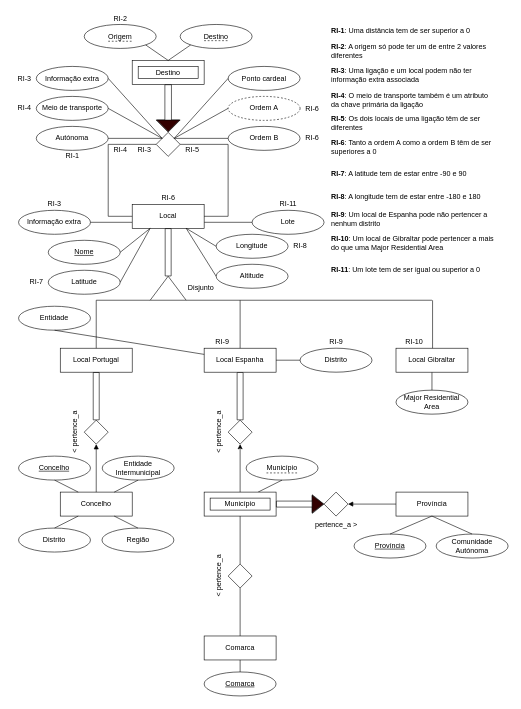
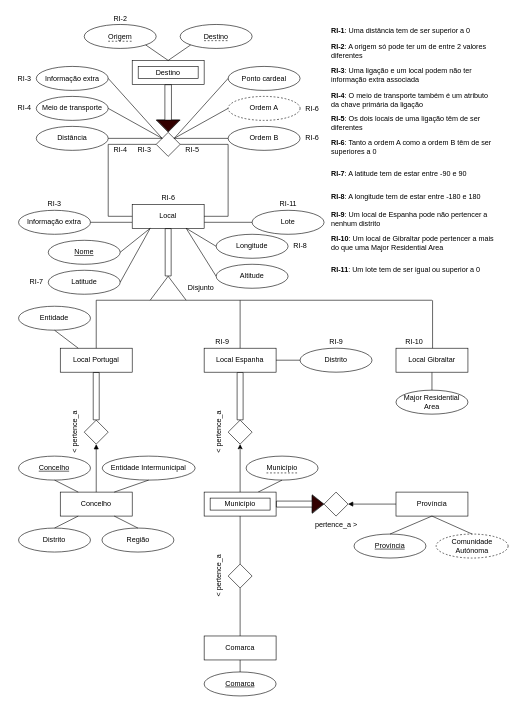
(72, 138) -> (72, 138)
(72, 156) -> none
(129, 342) -> (66, 339)
(138, 468) -> (149, 468)
(473, 546) -> (473, 546)
